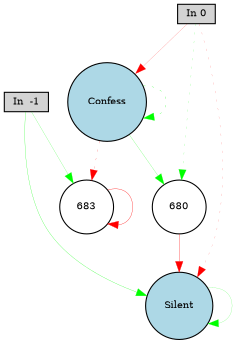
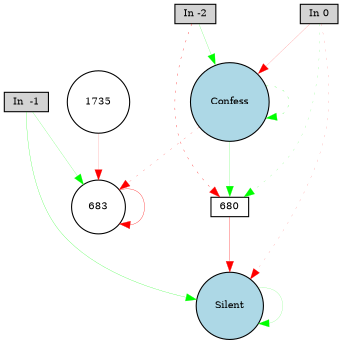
none -> (195, 14)
none -> (98, 102)
(179, 207) -> (230, 207)
